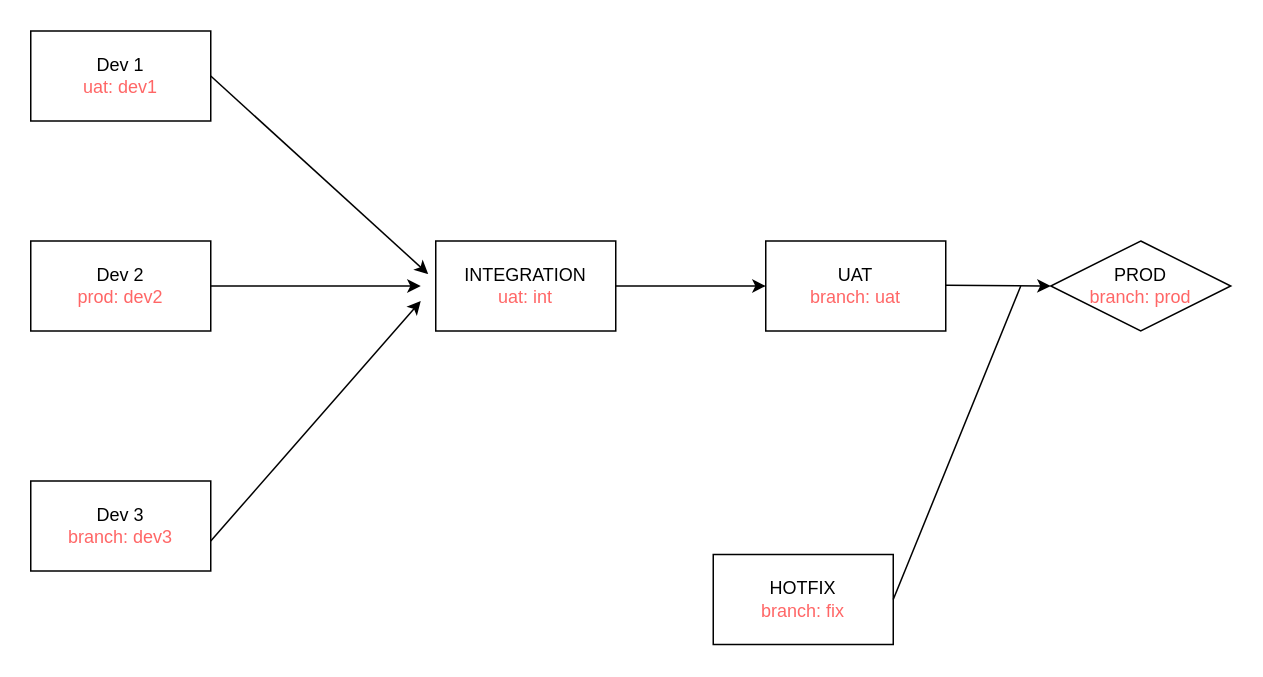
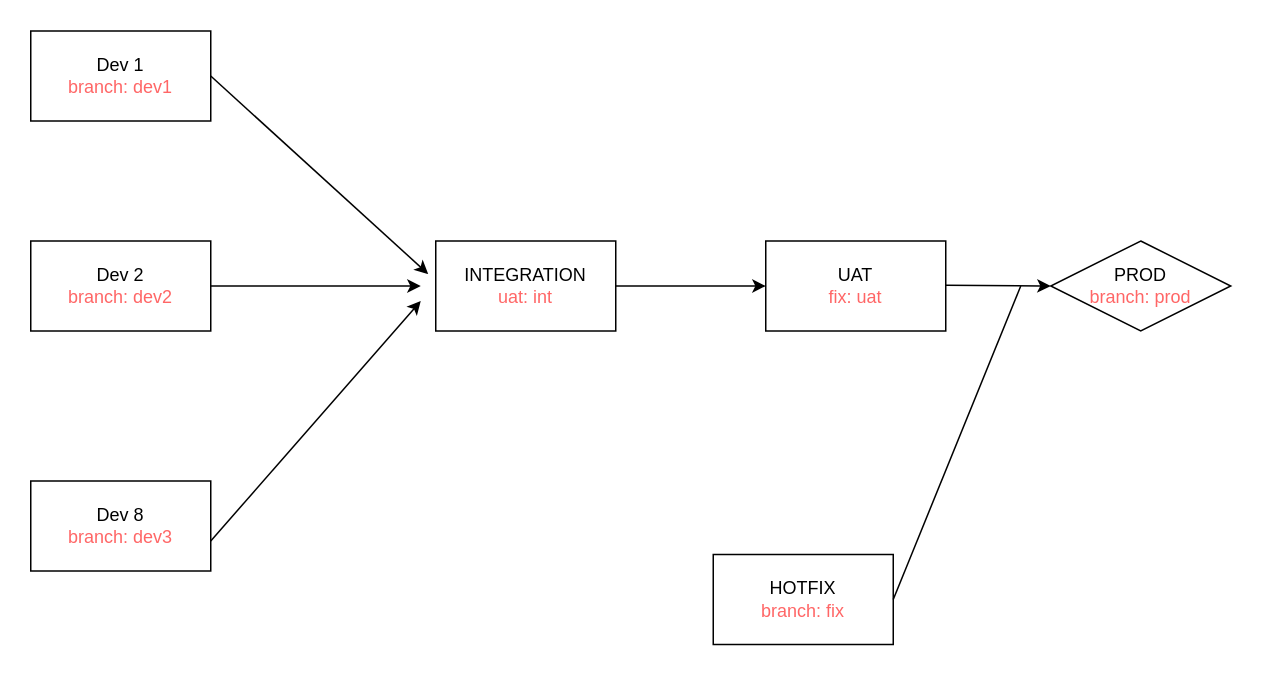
(121, 76) -> (121, 76)
(121, 286) -> (121, 286)
(856, 286) -> (856, 286)
(121, 526) -> (121, 526)
